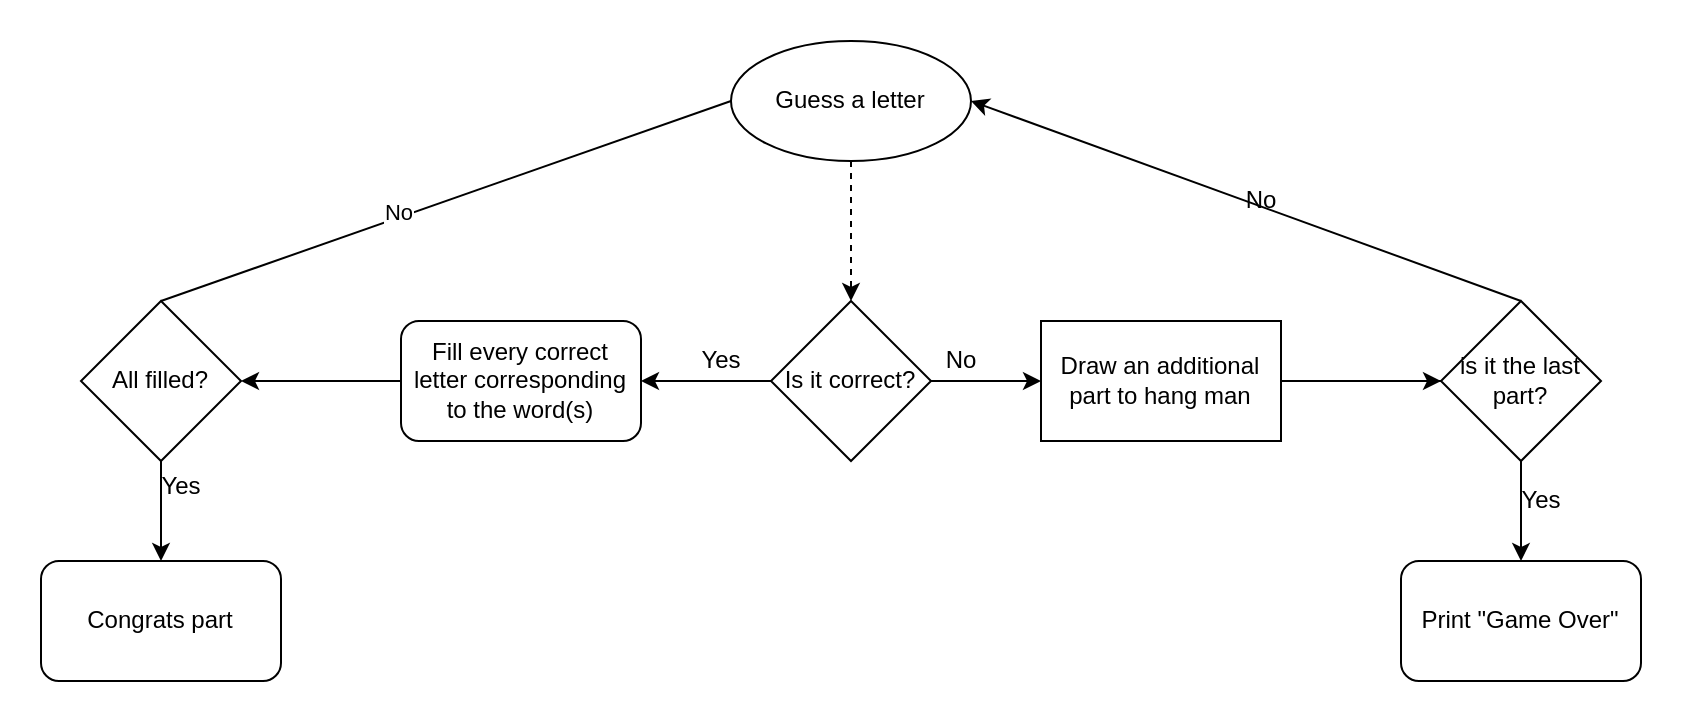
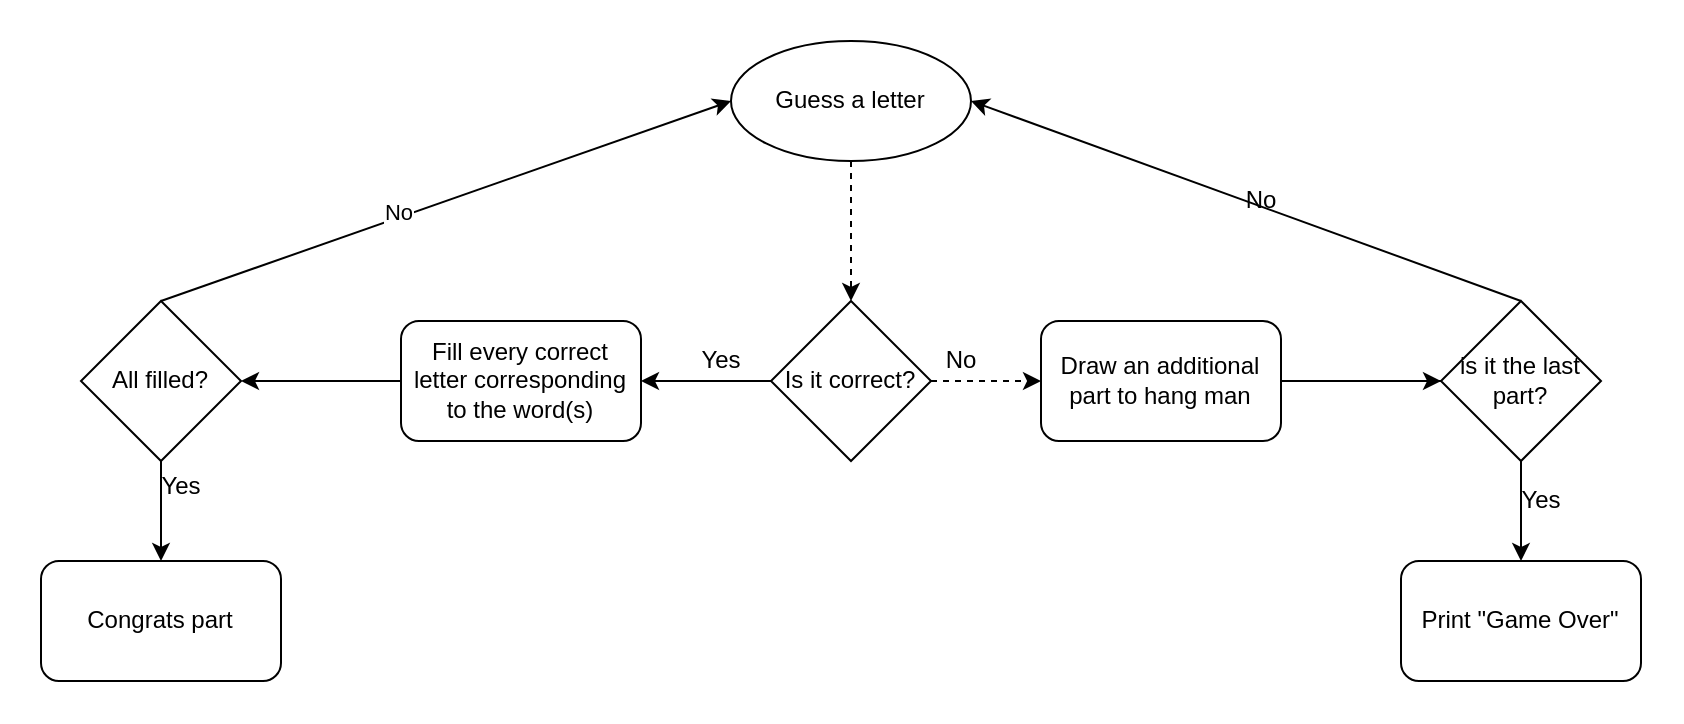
(723, 104) -> (717, 106)
(980, 381) -> (980, 381)
(1161, 381) -> (1161, 381)
